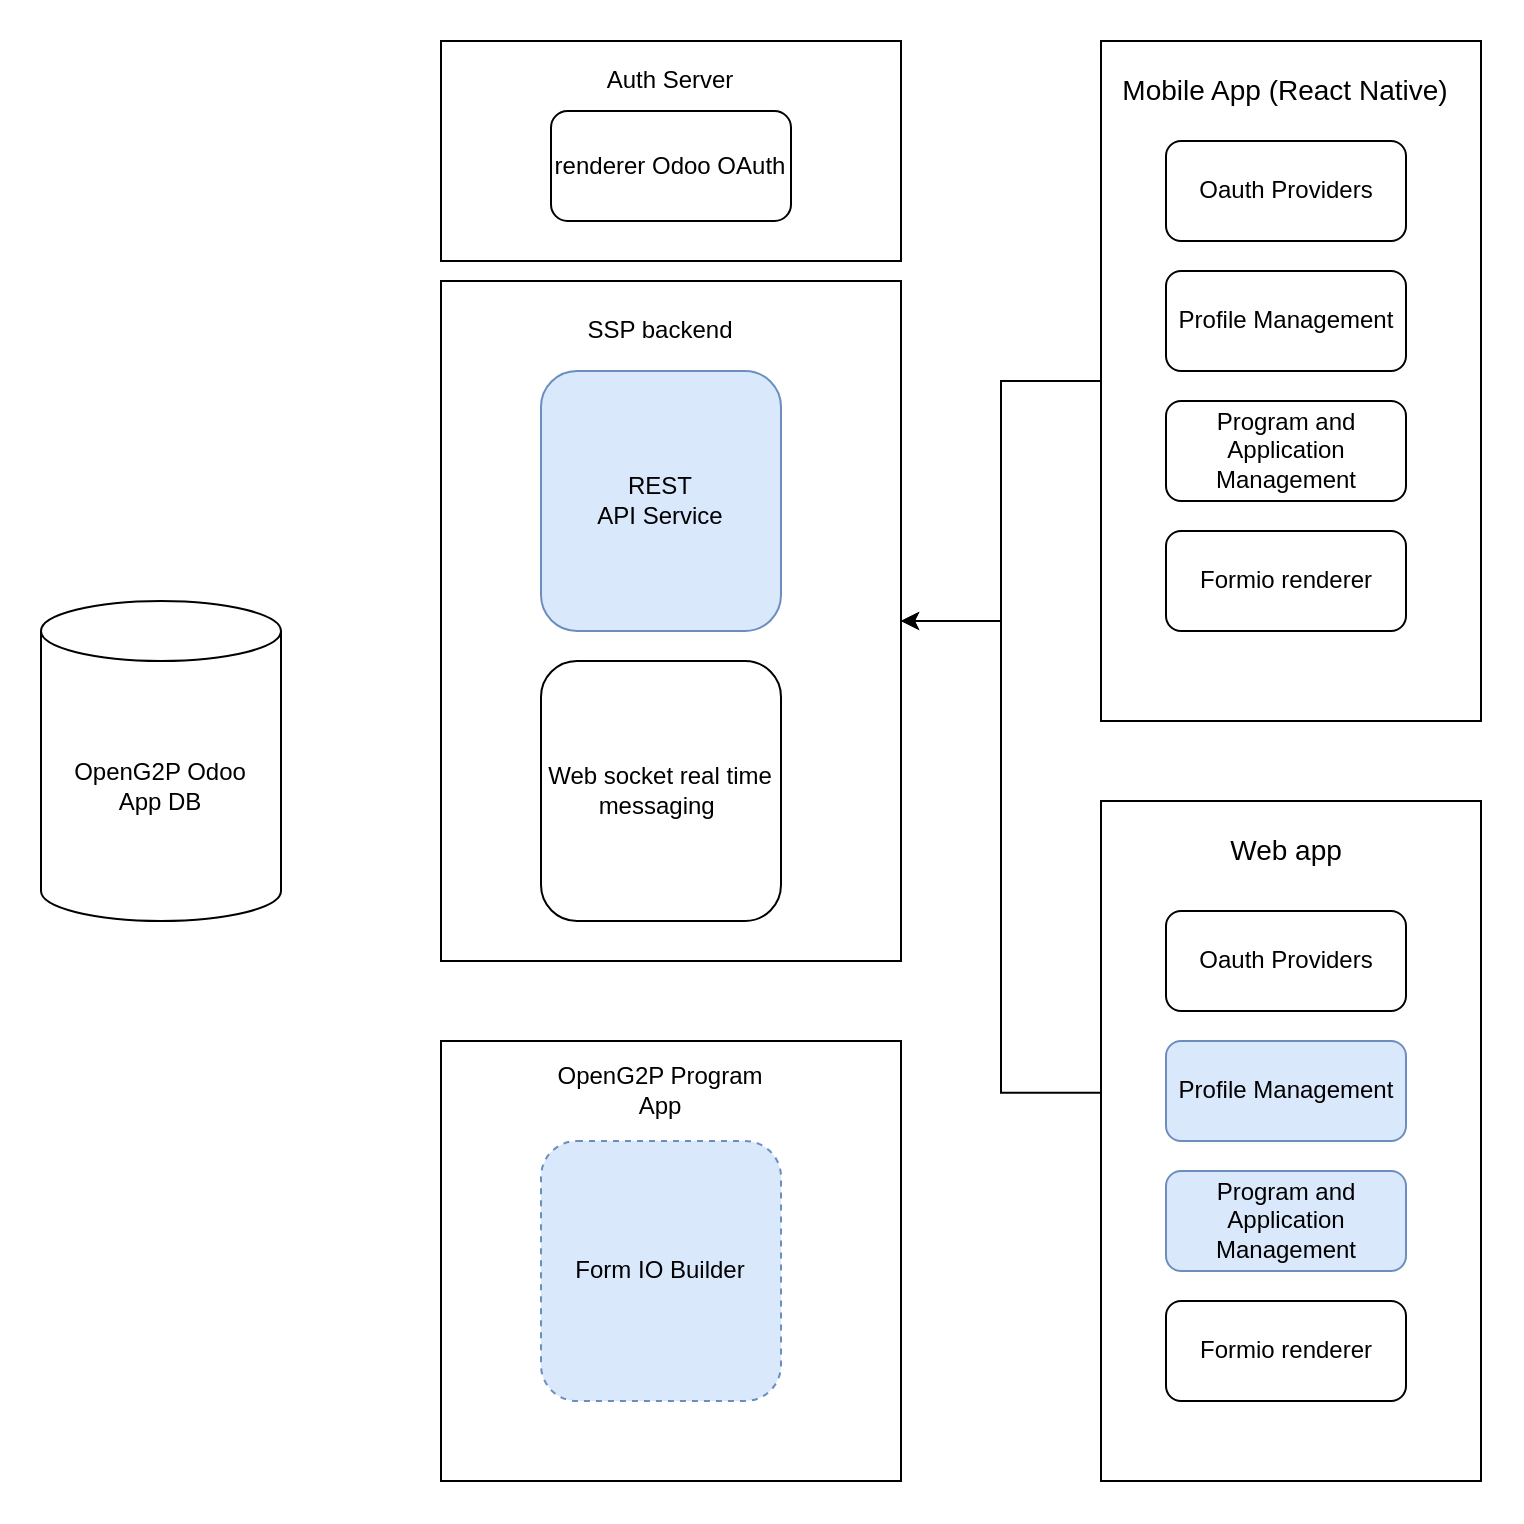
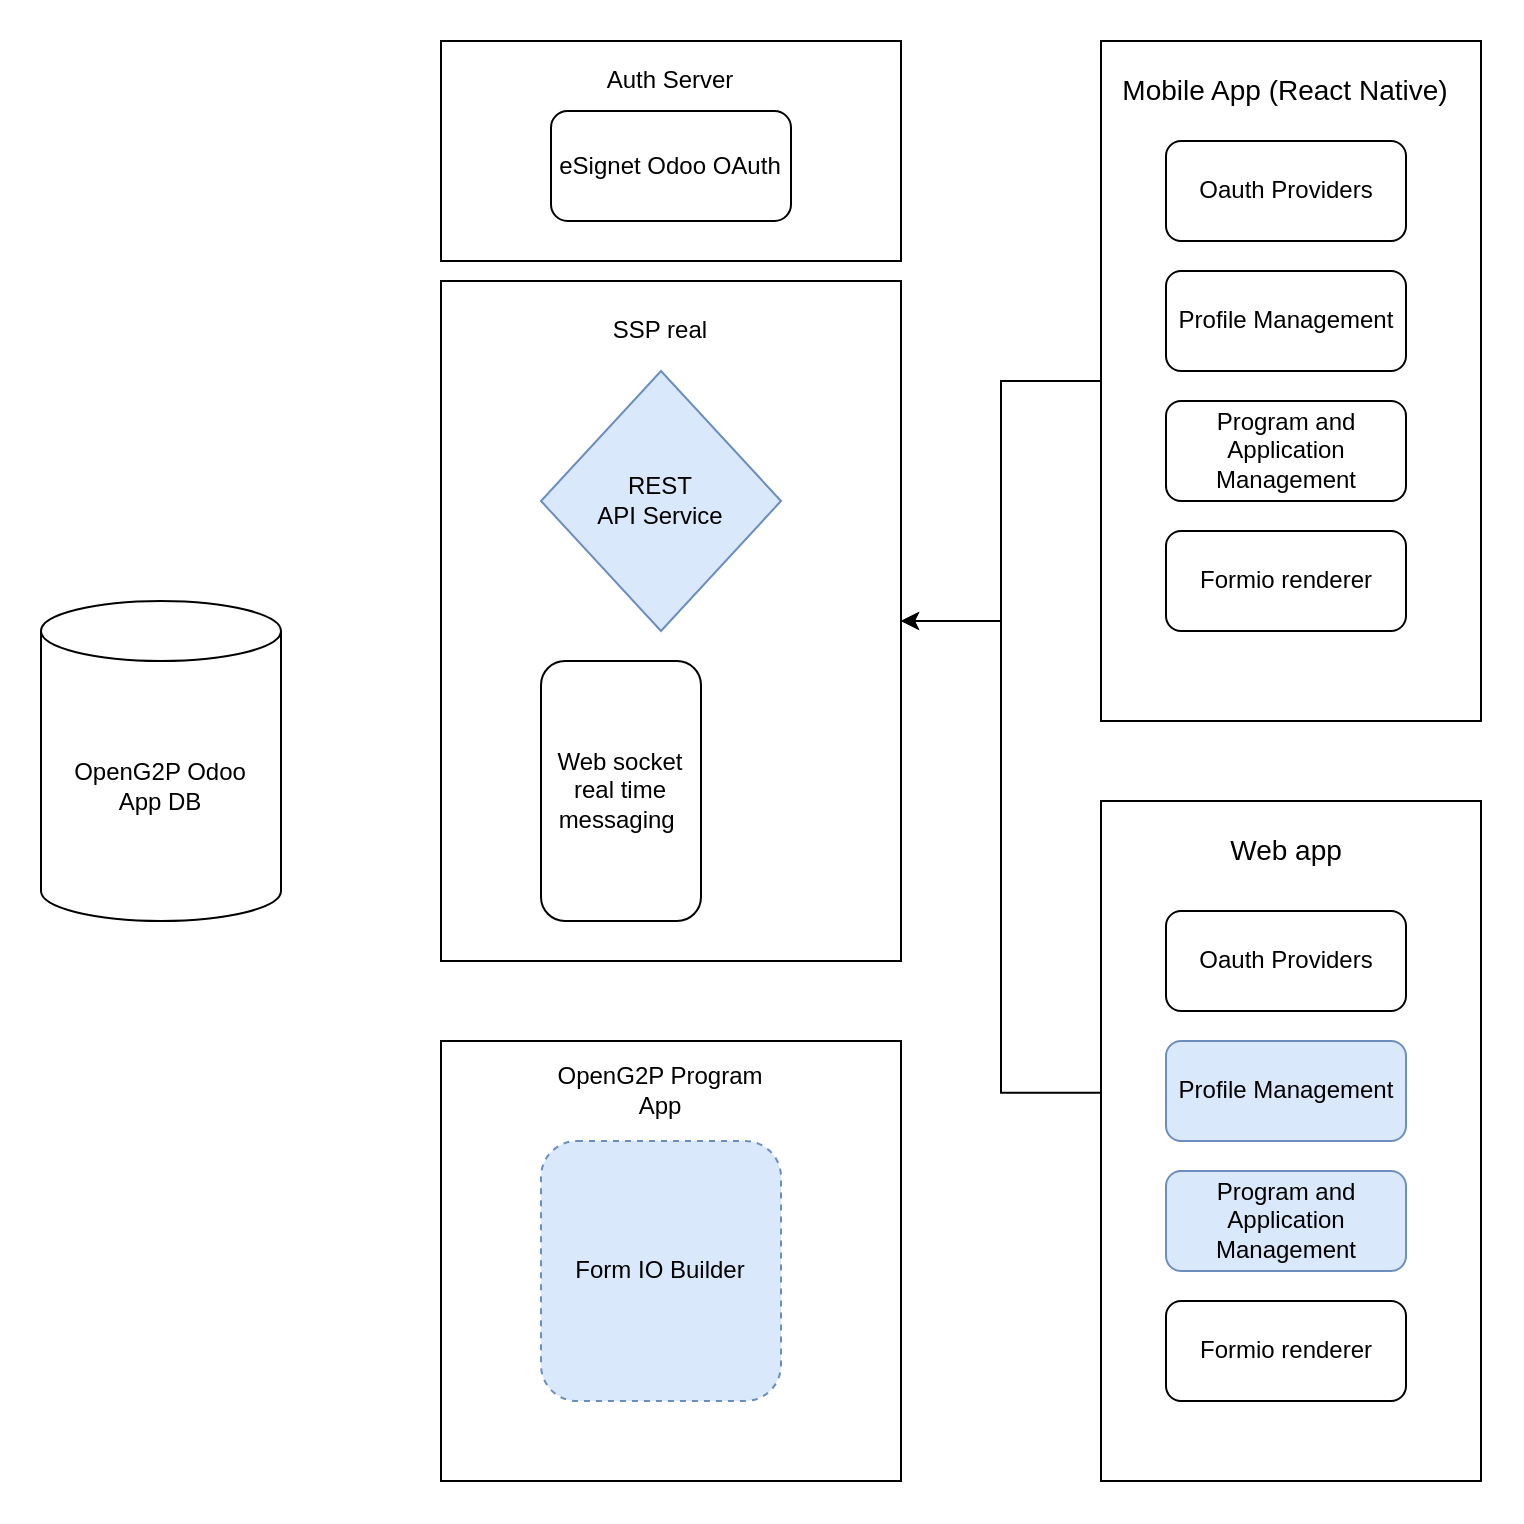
(671, 167) -> (671, 167)
(661, 331) -> (661, 331)
(661, 501) -> (661, 501)
(661, 791) -> (621, 791)
